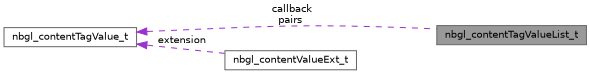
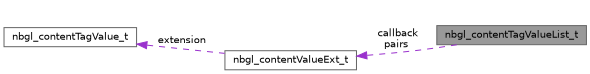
(292, 26) -> (412, 51)
